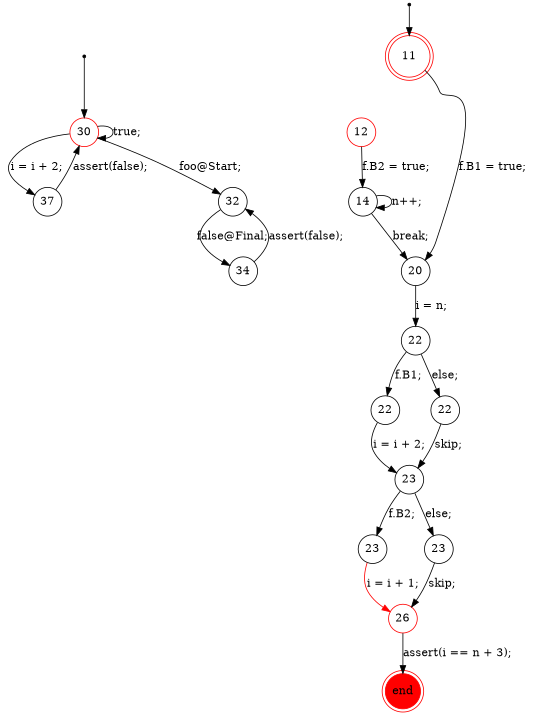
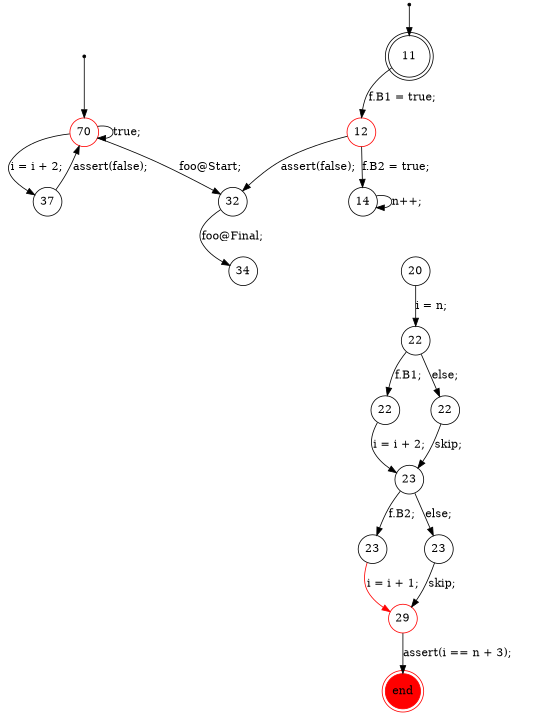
(409, 56) -> (409, 56)
(84, 132) -> (84, 132)
(461, 154) -> (373, 86)
(387, 233) -> none
(234, 236) -> (234, 236)
(269, 237) -> (295, 154)
(403, 619) -> (403, 619)
